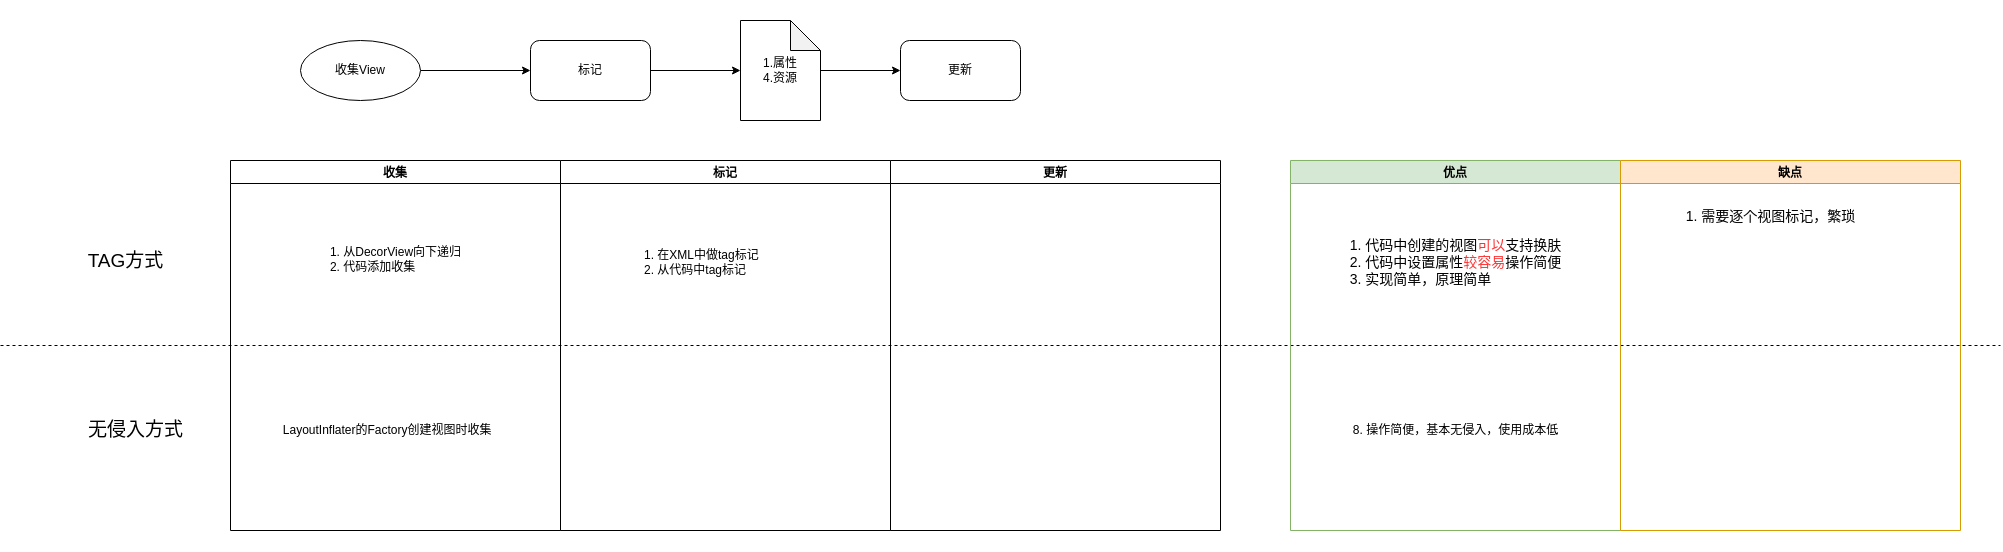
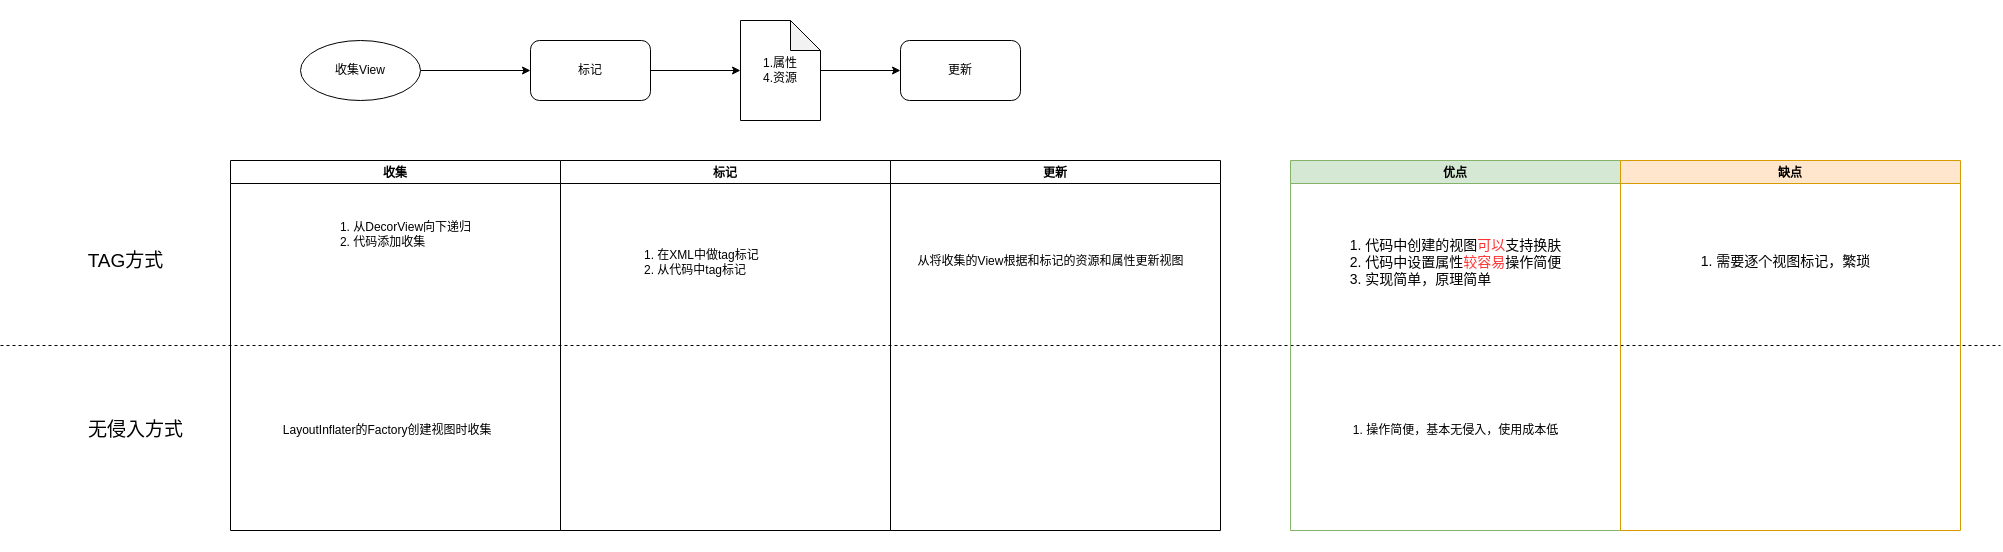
(1771, 217) -> (1786, 262)
(396, 260) -> (406, 235)
none -> (1051, 262)
(1456, 431) -> (1456, 431)
